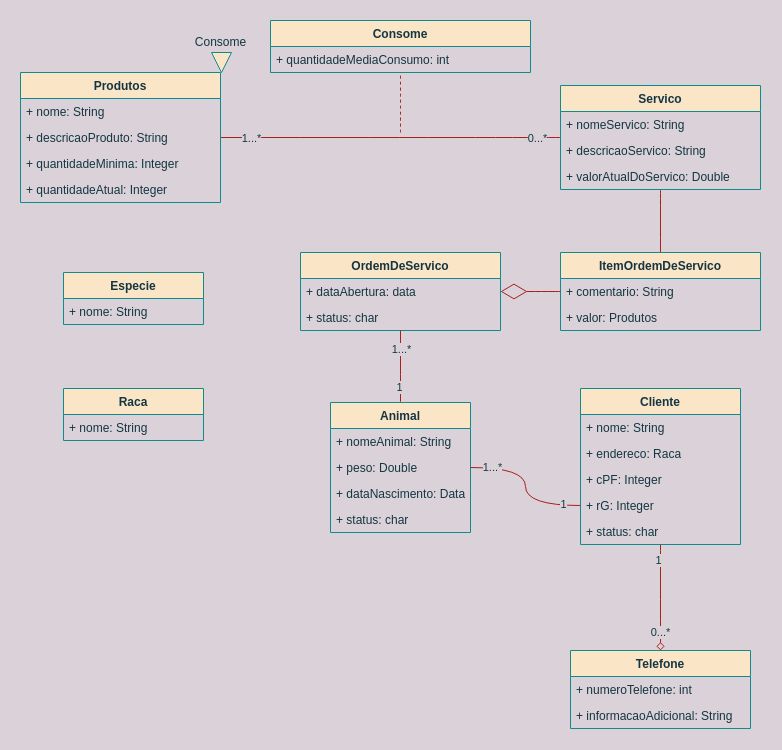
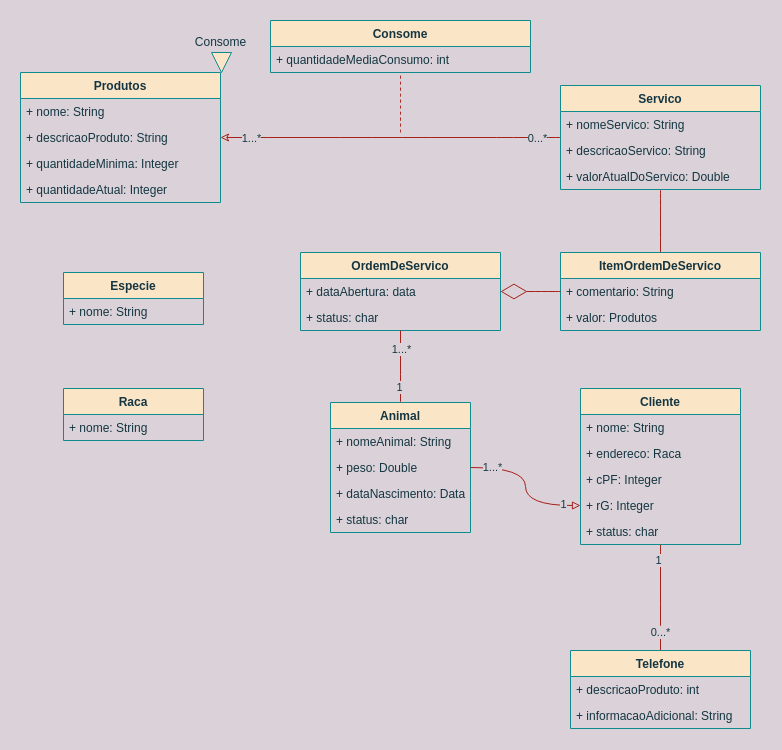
(226, 138) -> (229, 138)
(574, 505) -> (571, 505)
(661, 642) -> (661, 645)
(639, 690) -> (645, 690)
